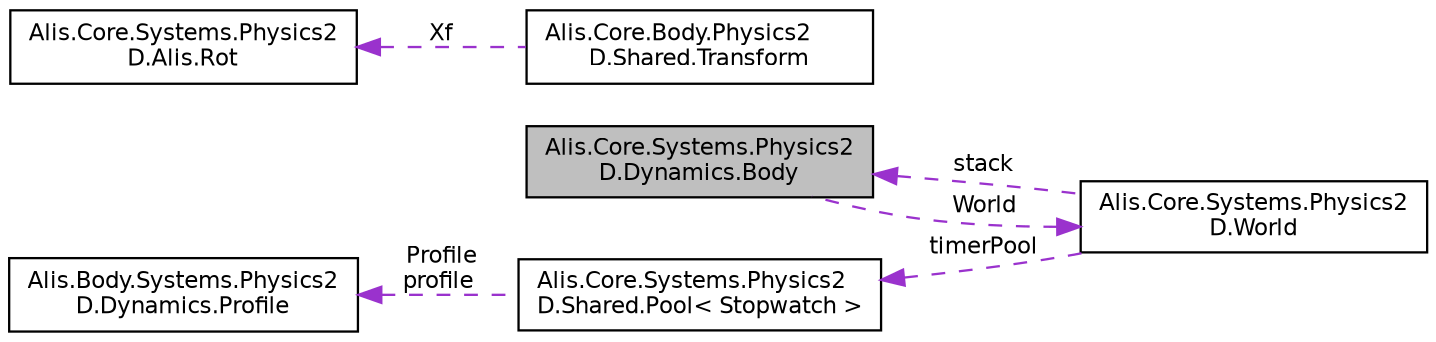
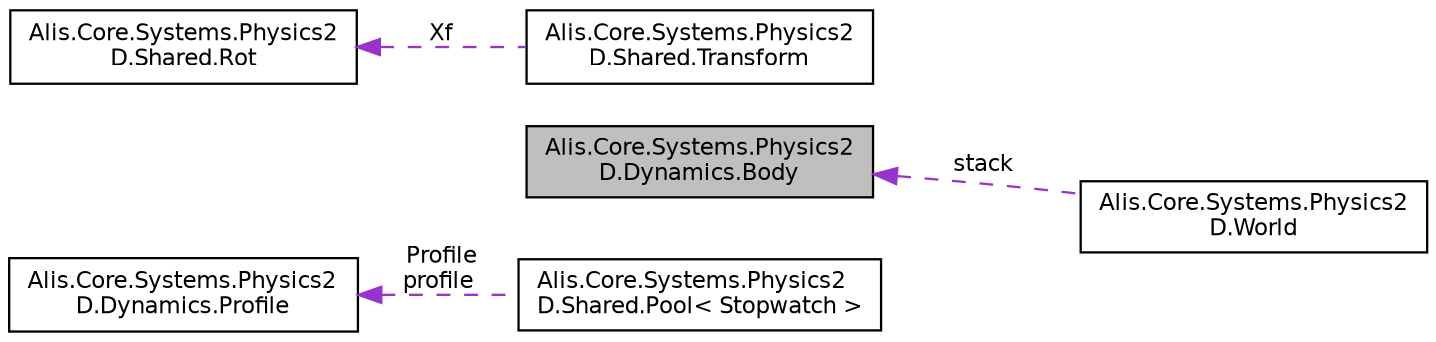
(184, 47) -> (184, 47)
(700, 47) -> (700, 47)
(933, 220) -> none
(999, 266) -> none
(184, 295) -> (184, 295)
